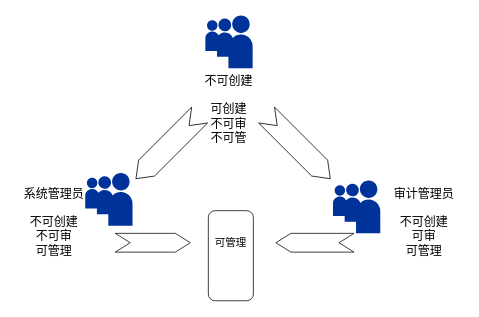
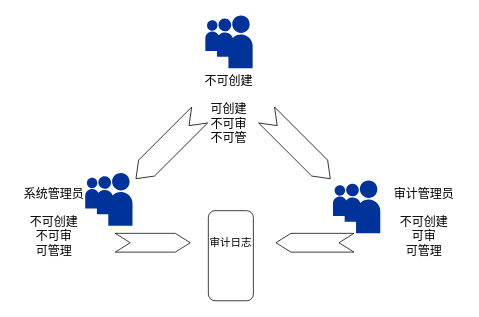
(231, 255) -> (231, 255)
